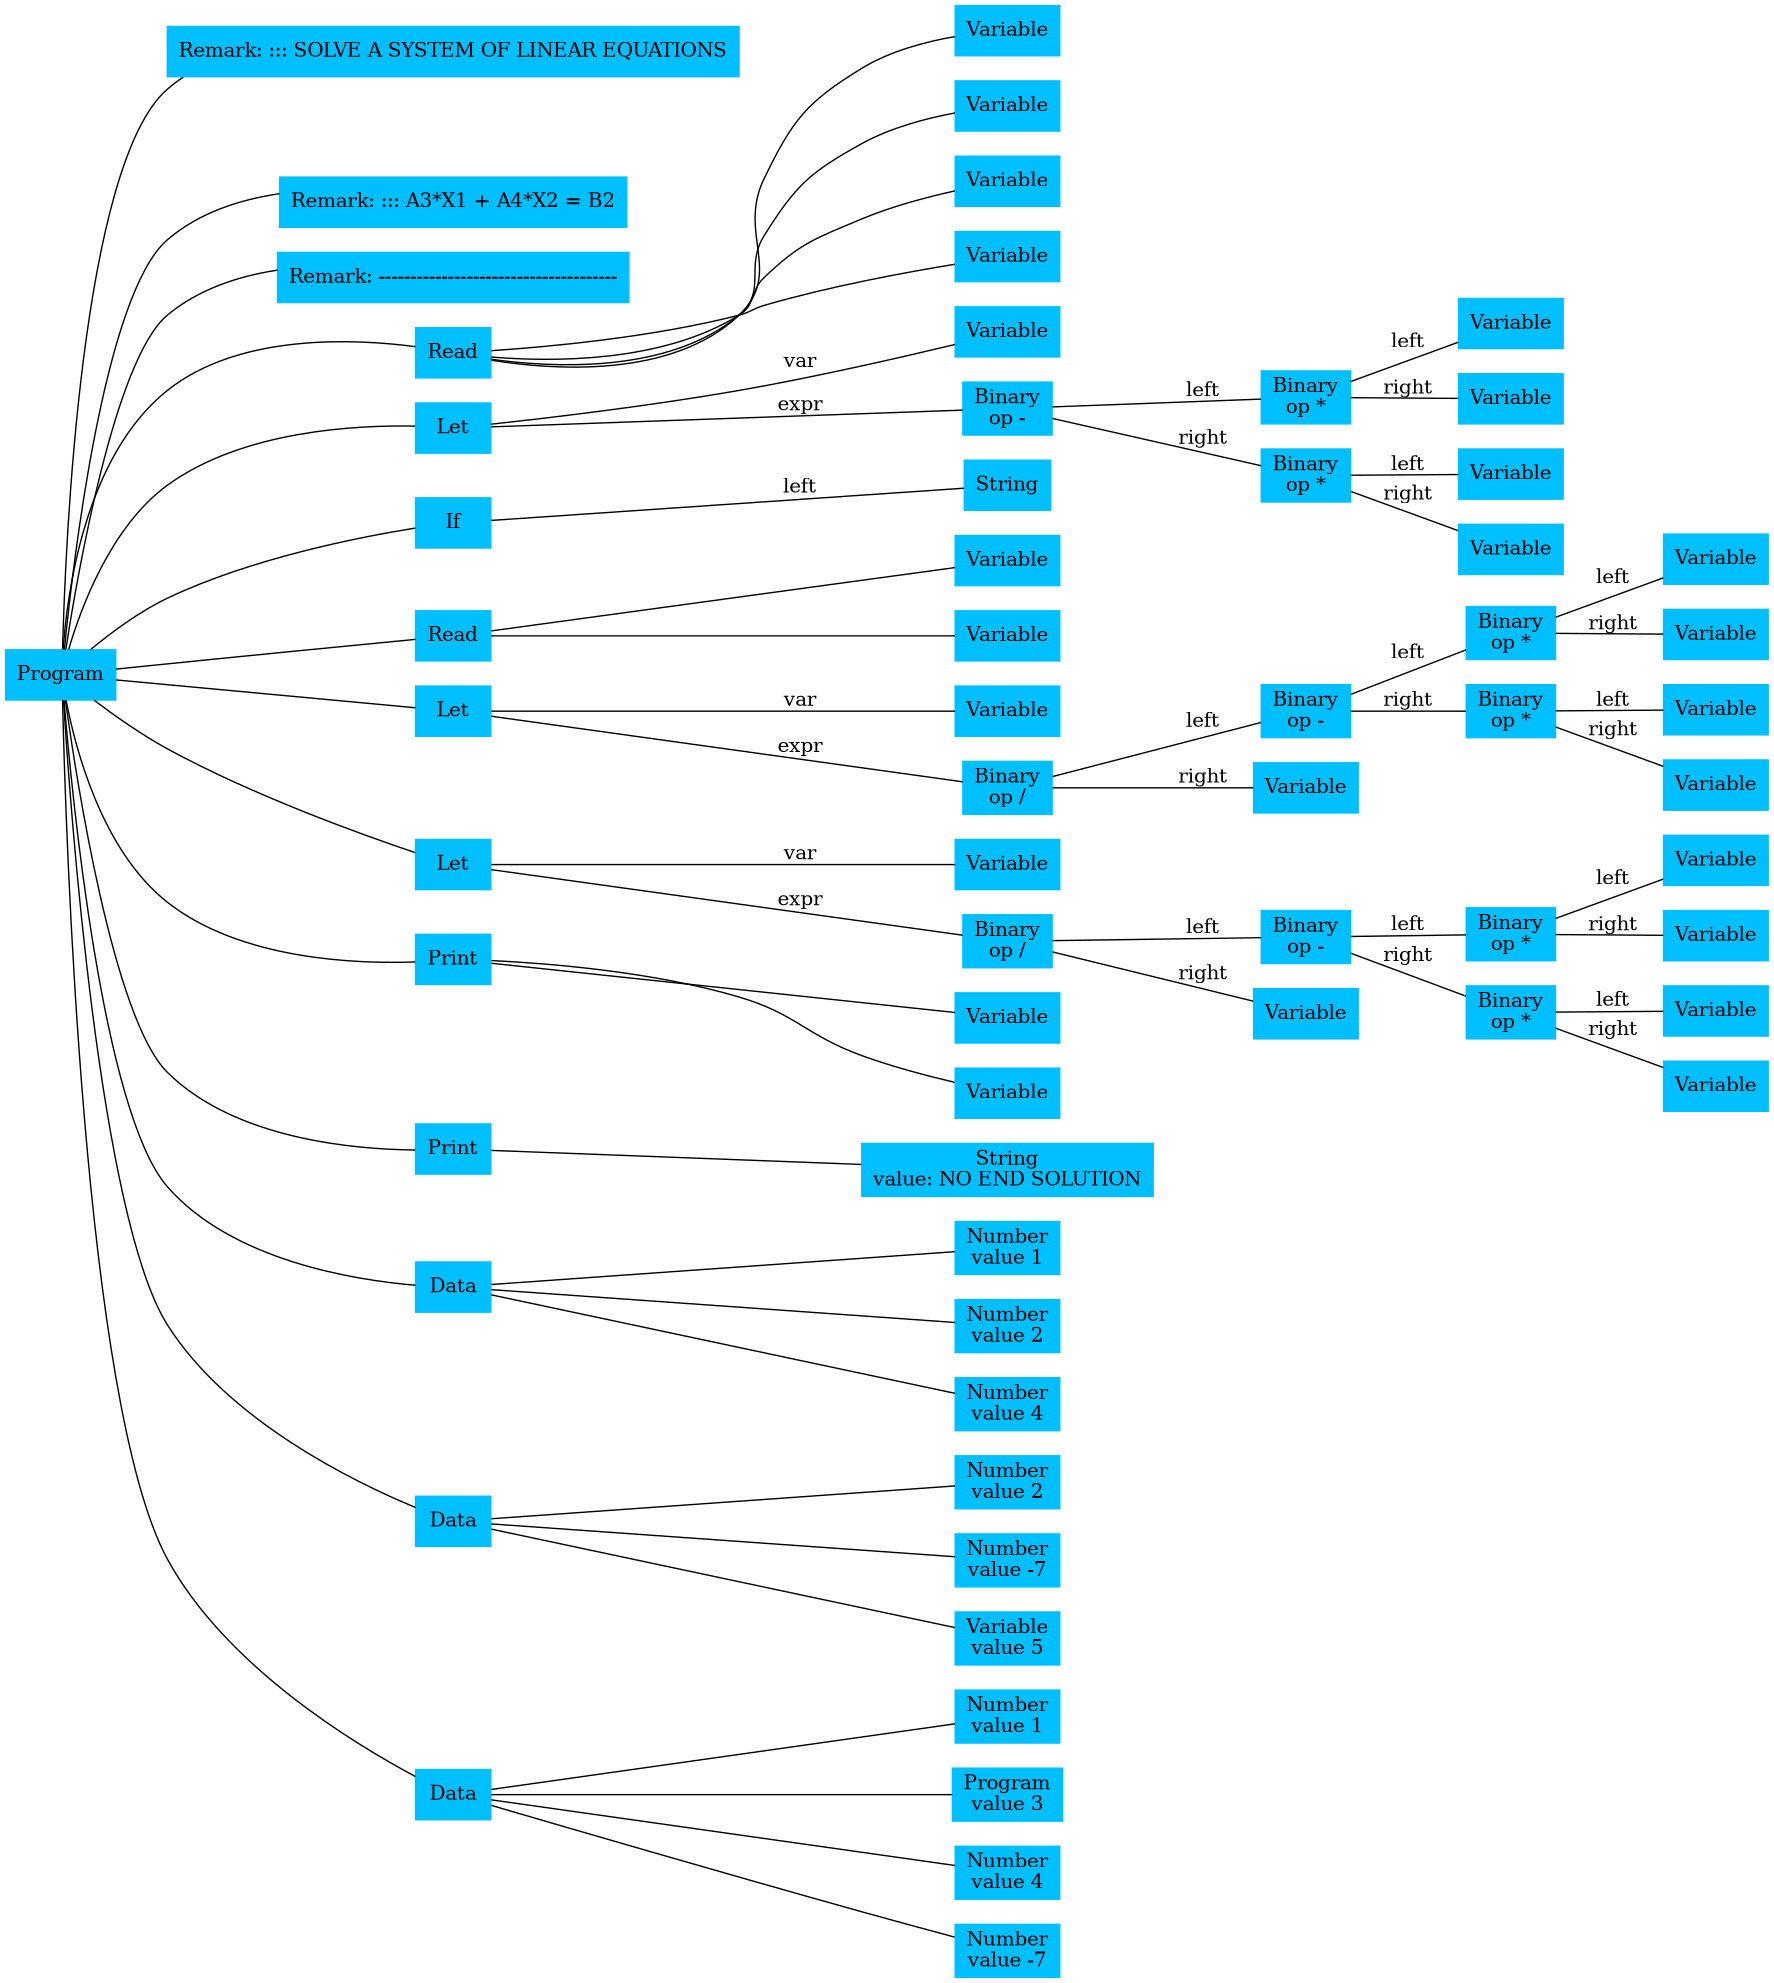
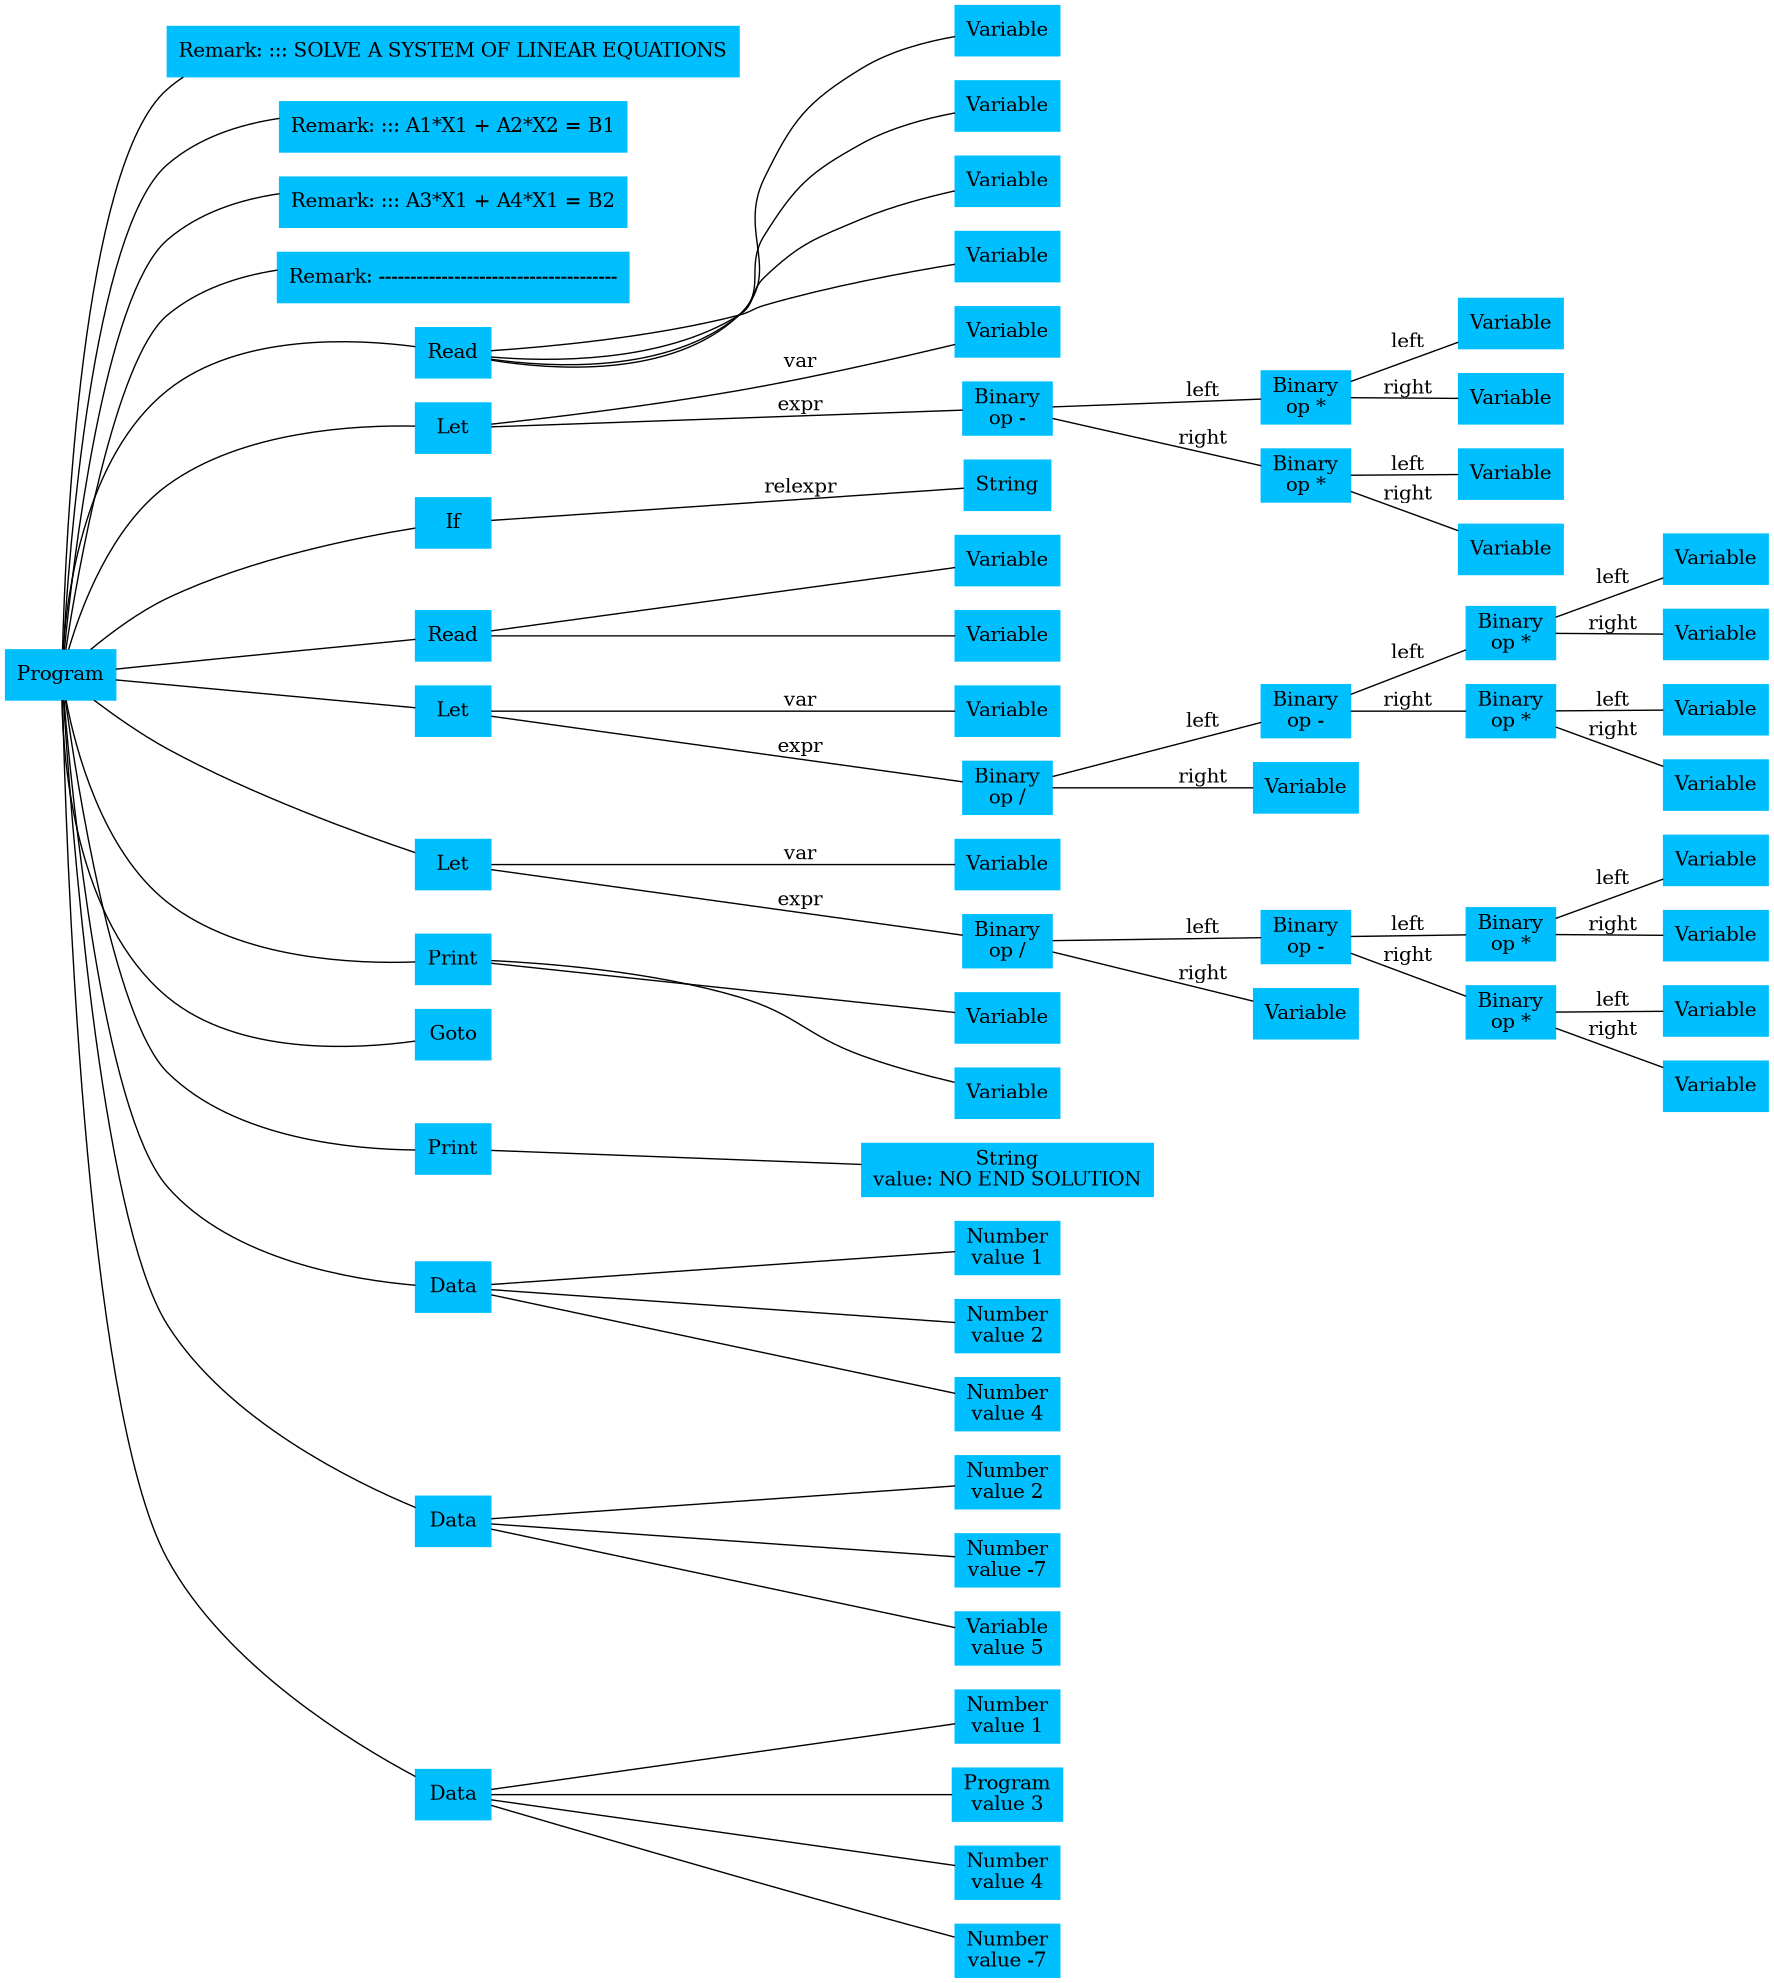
none -> (453, 127)
(453, 202) -> (453, 202)
(800, 487) -> (800, 487)
none -> (453, 1035)
